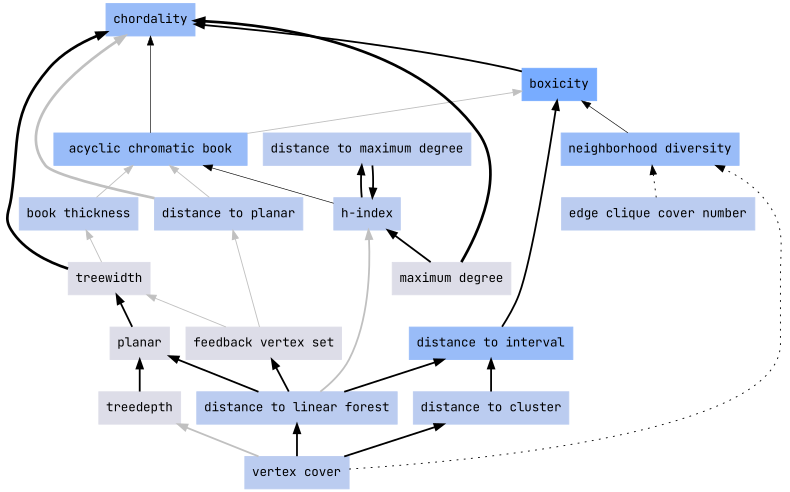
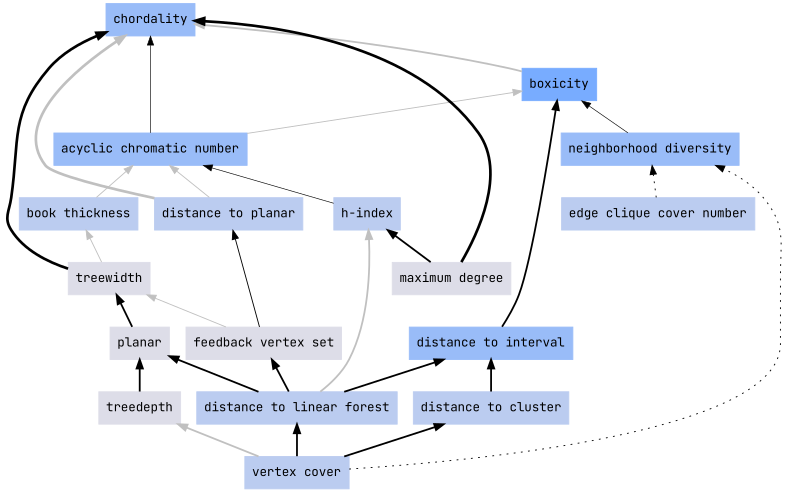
(364, 43) -> (364, 43)
(150, 149) -> (150, 149)
(367, 149) -> none
(247, 283) -> (247, 283)
